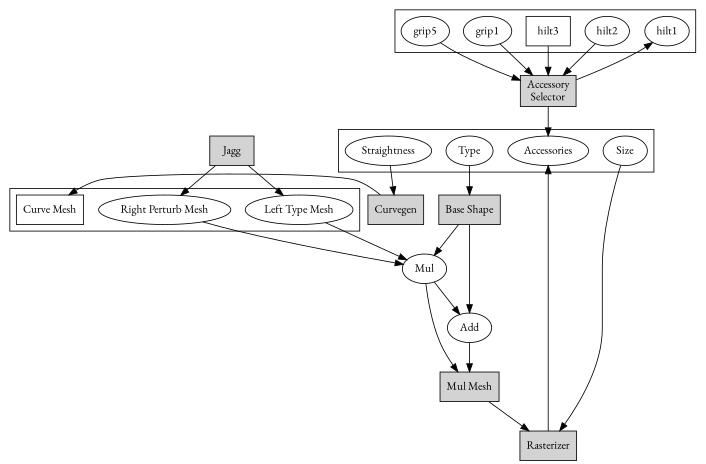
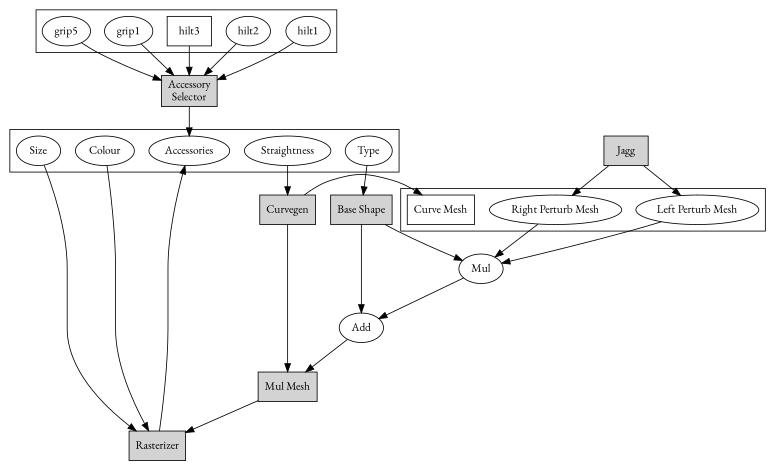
(612, 65) -> (260, 61)
none -> (105, 151)
(299, 210) -> (697, 210)
(434, 326) -> (288, 294)
